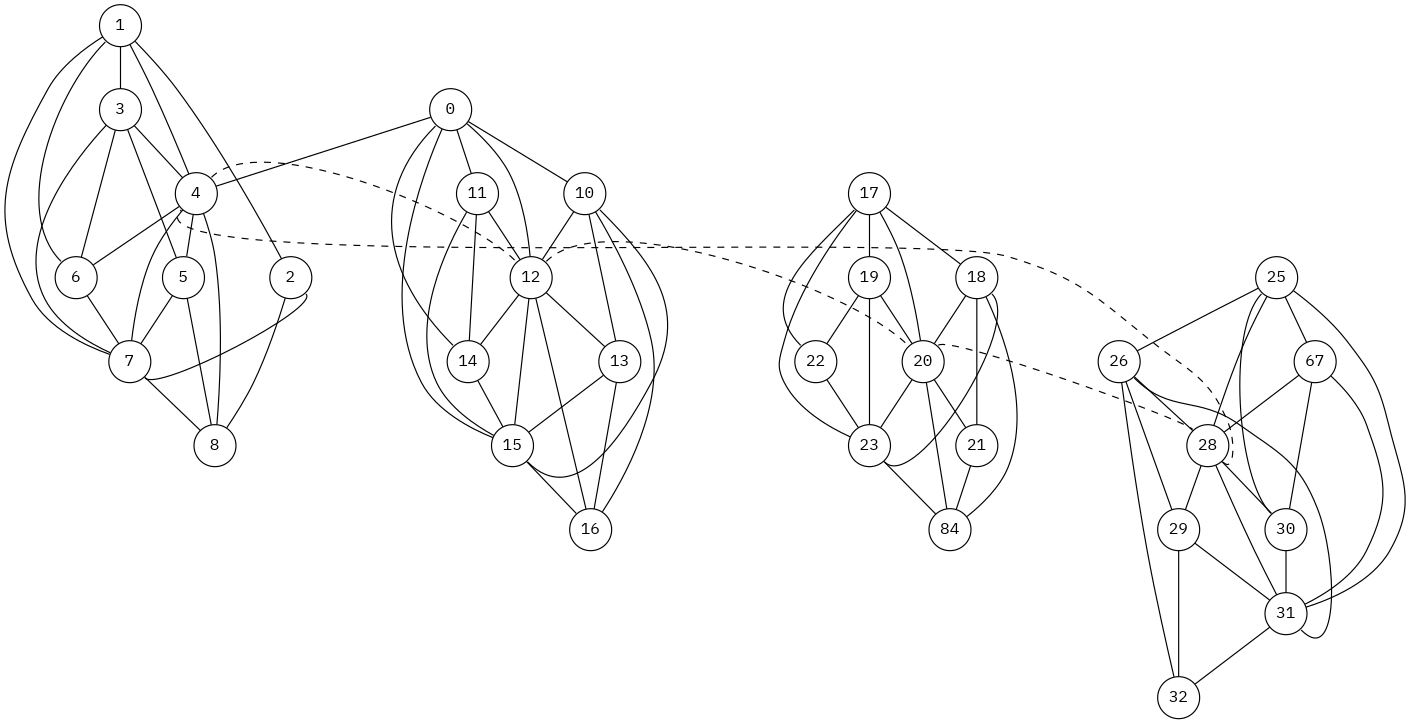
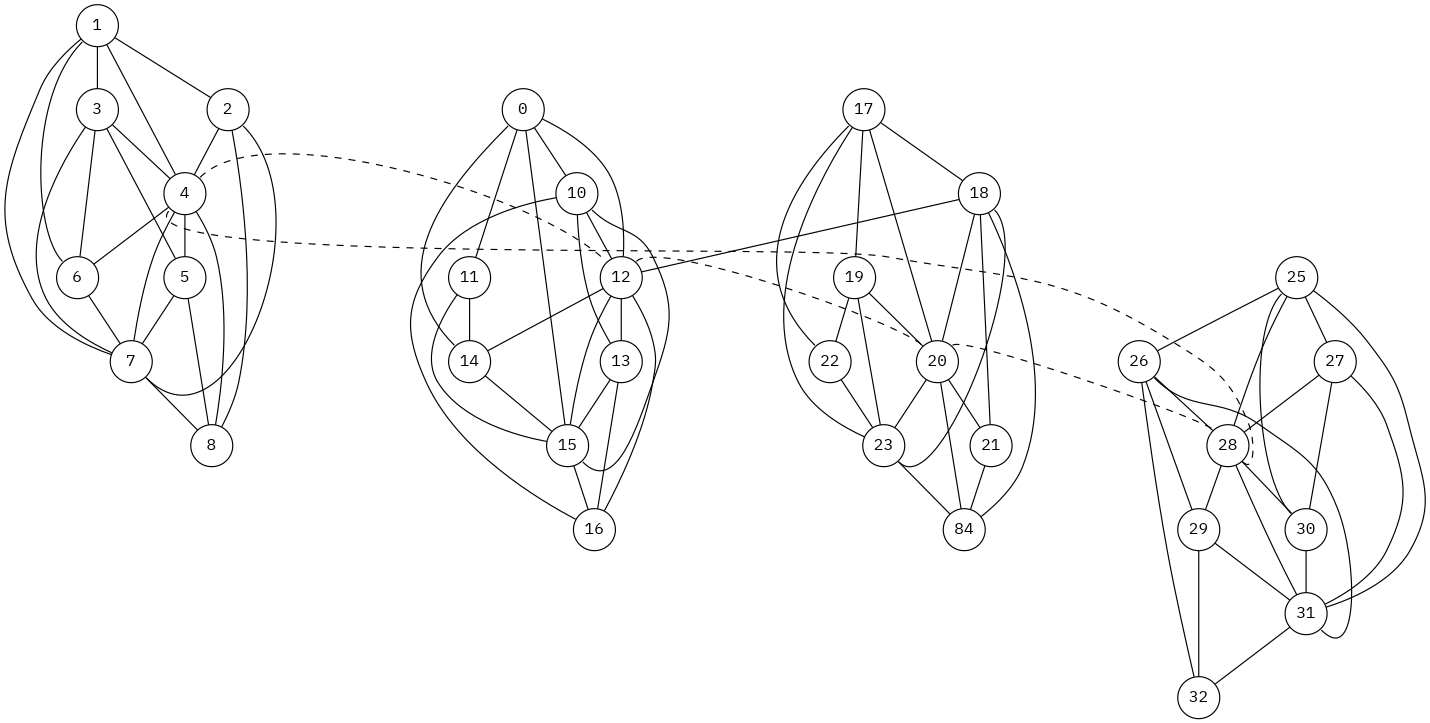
(323, 152) -> (206, 152)
(504, 236) -> (808, 234)
(1315, 362) -> (1335, 362)
